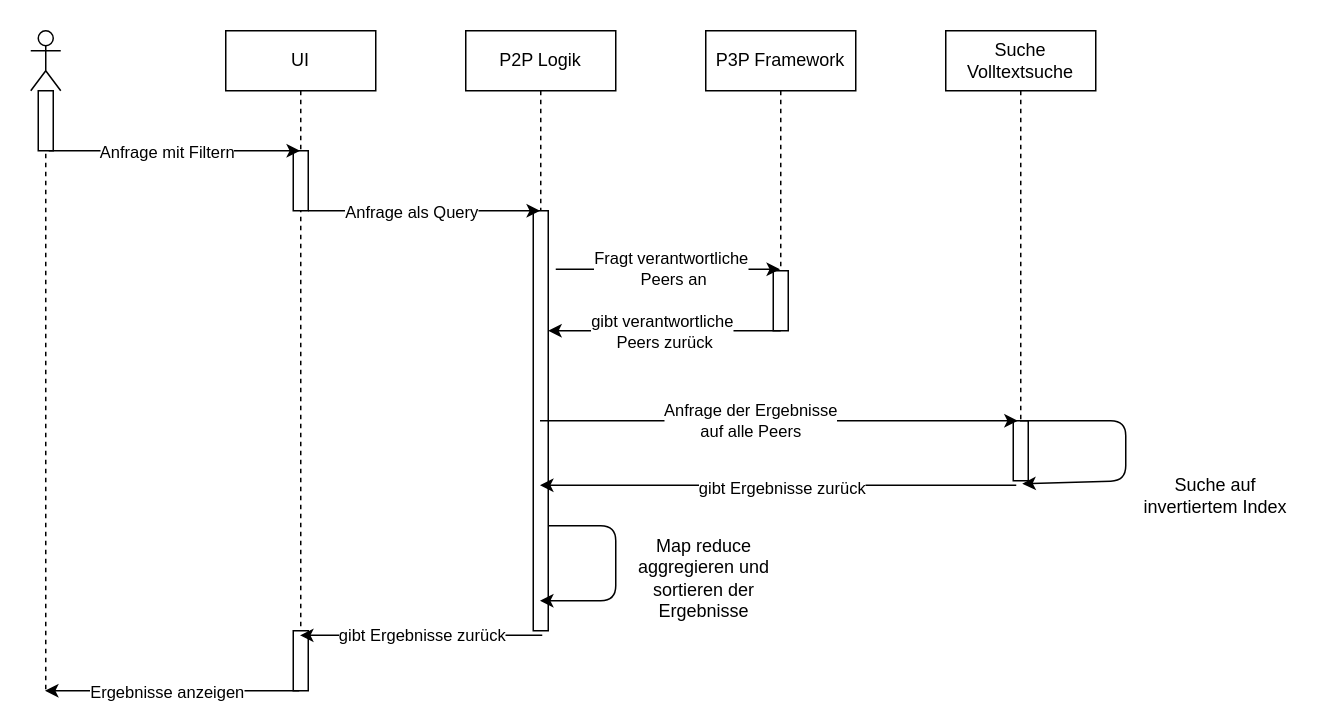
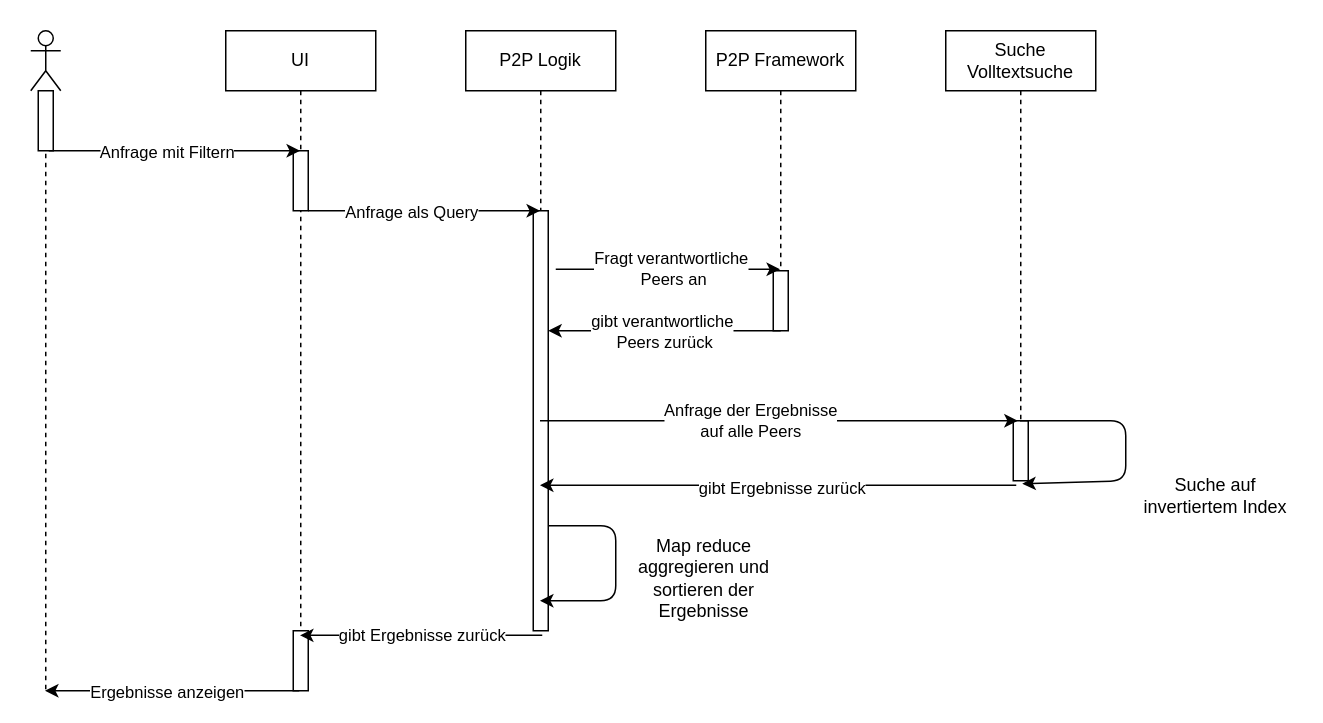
(781, 61) -> (781, 61)
